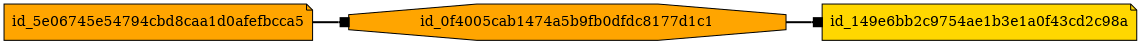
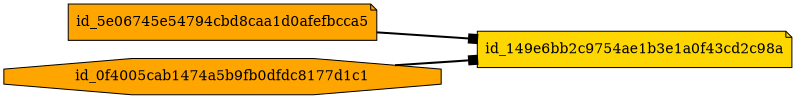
(326, 22) -> (422, 35)
